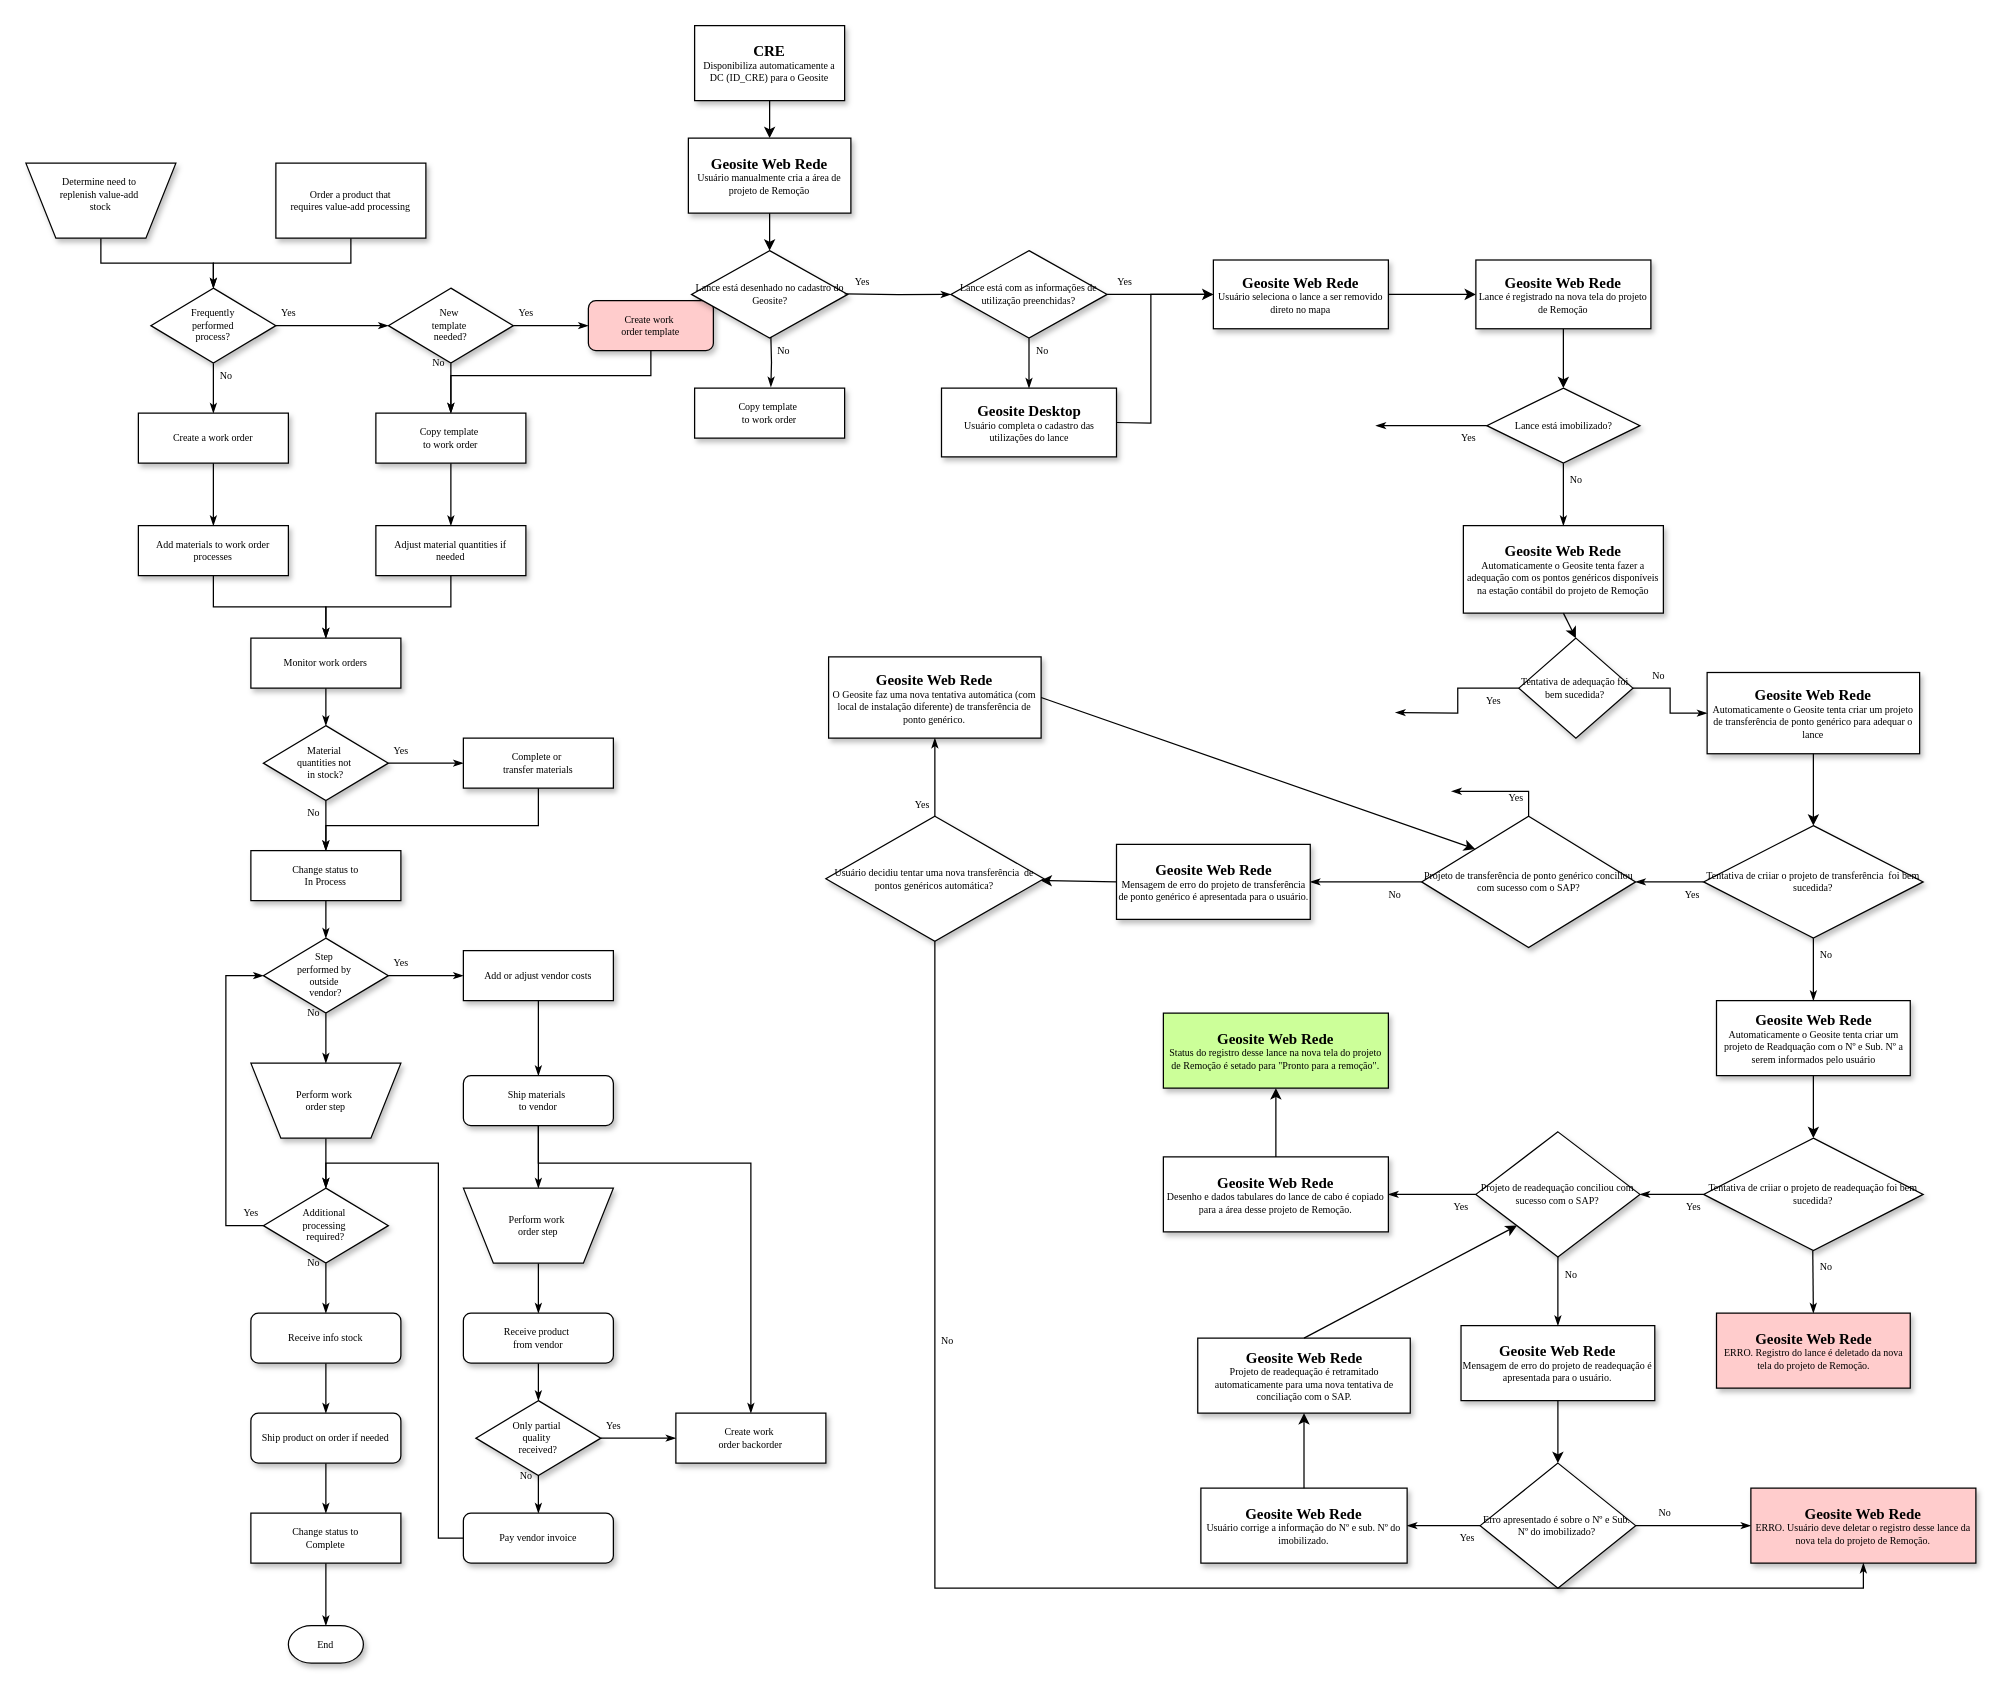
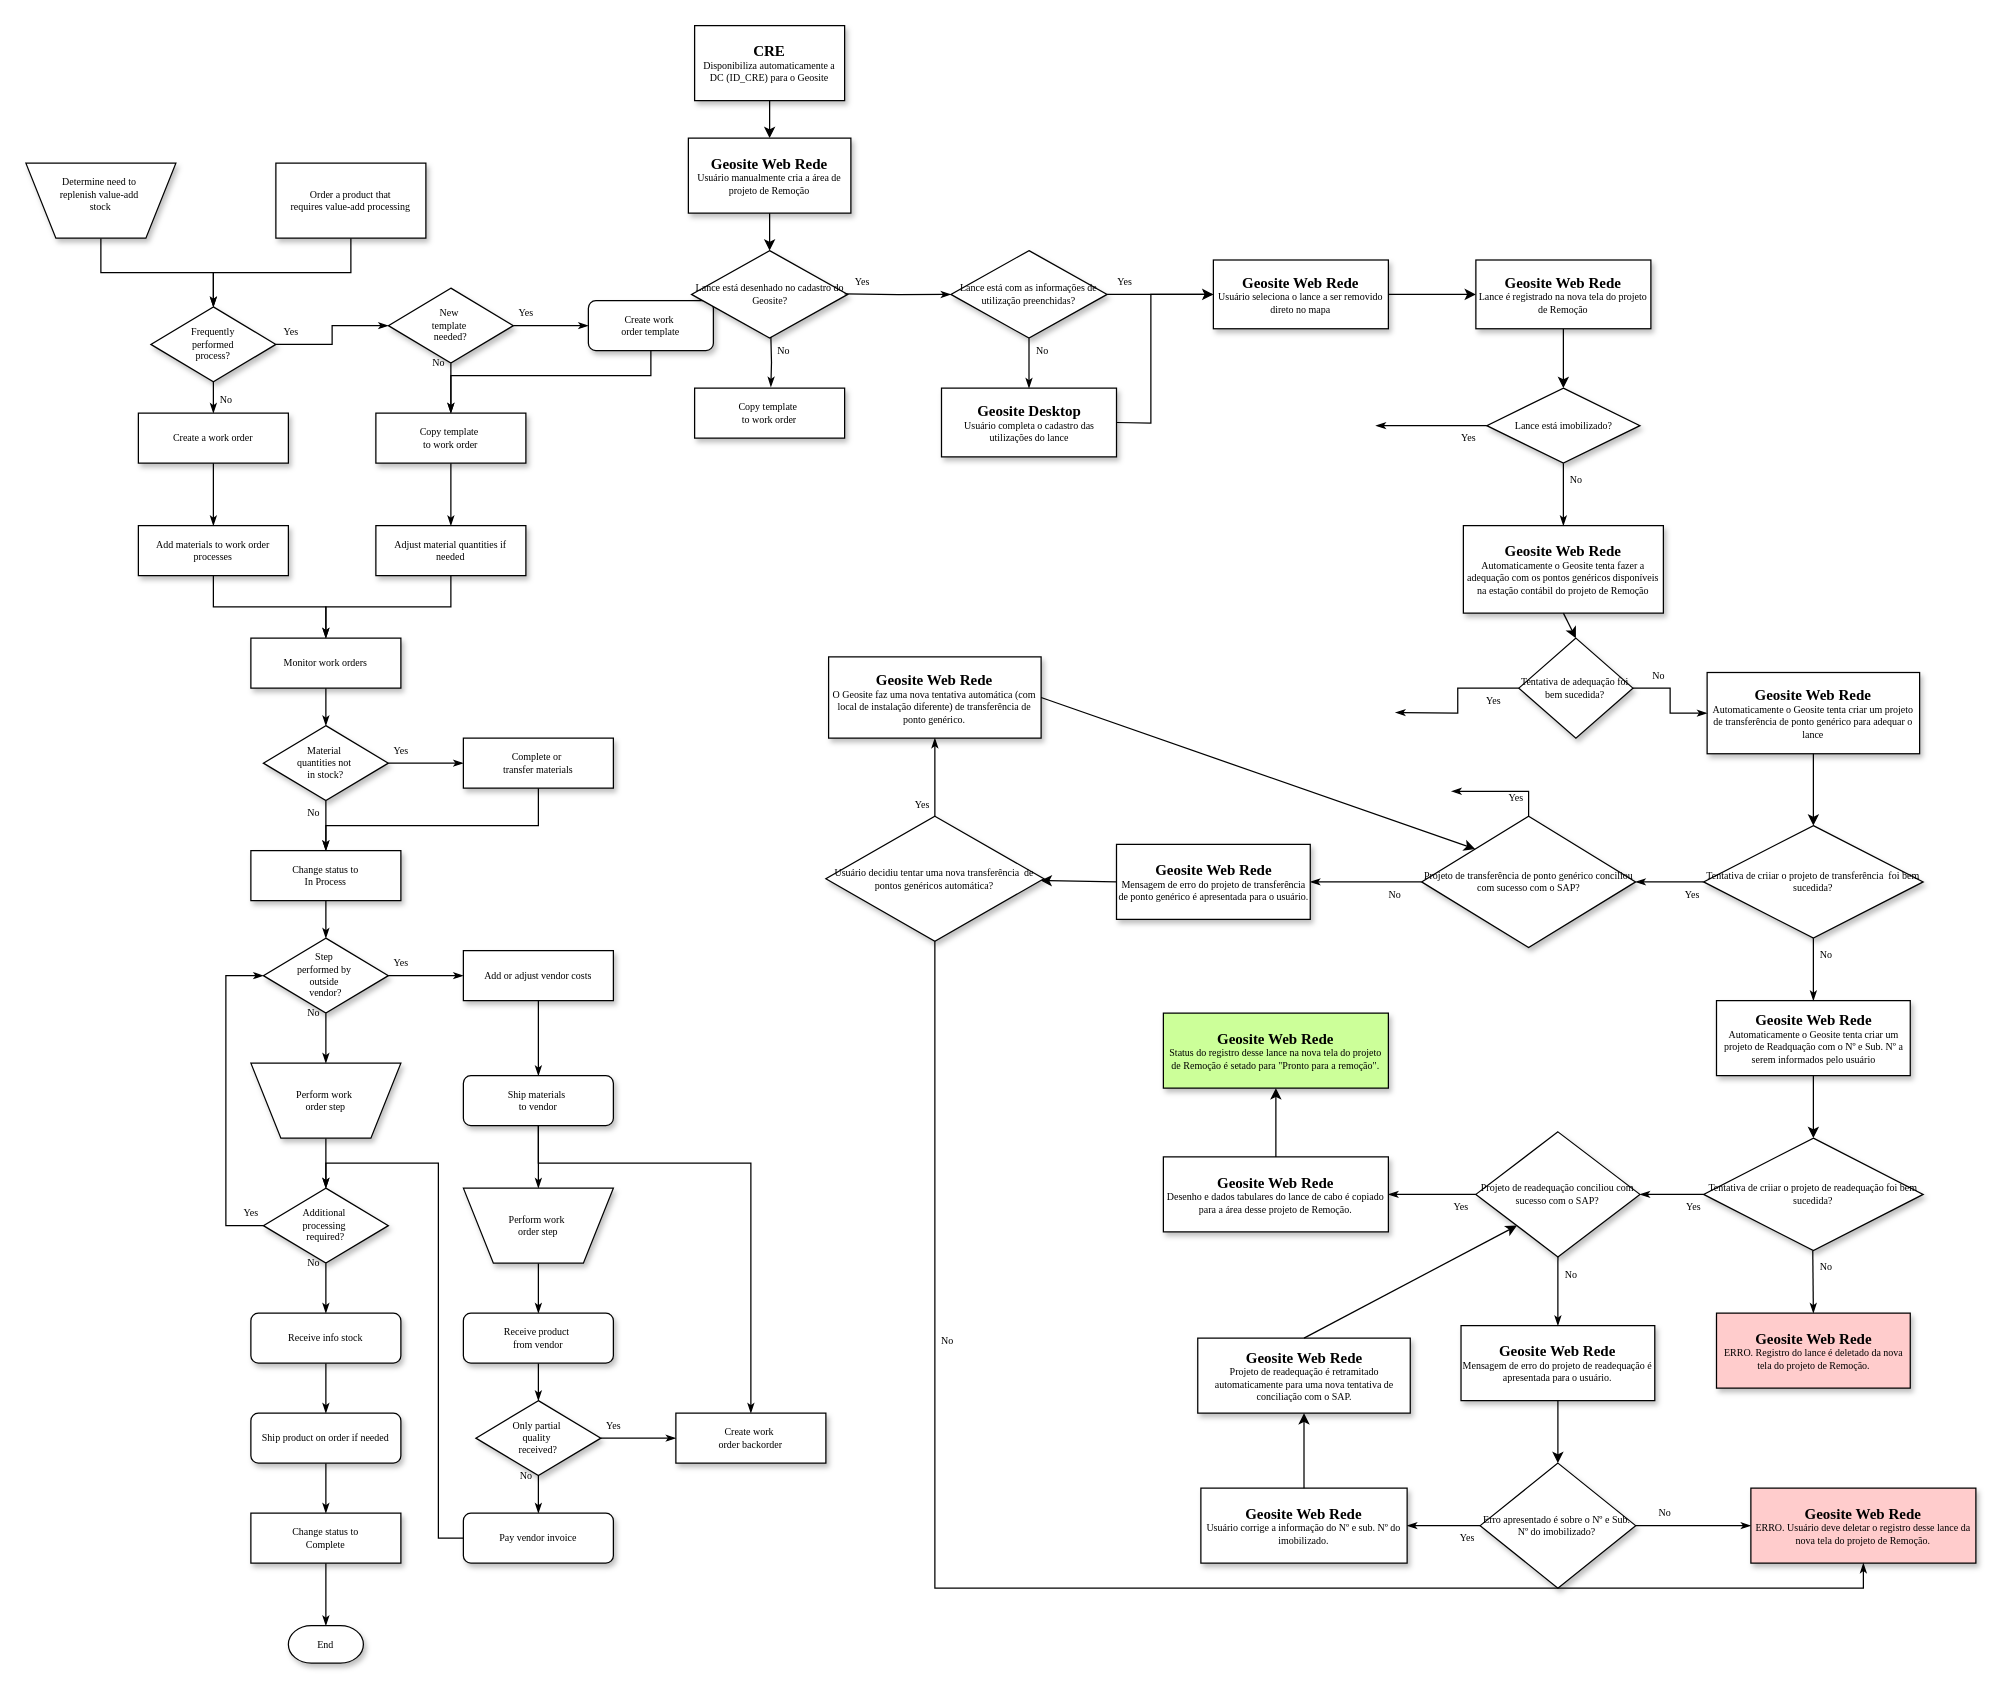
(213, 326) -> (213, 344)
(651, 326) -> (651, 326)
